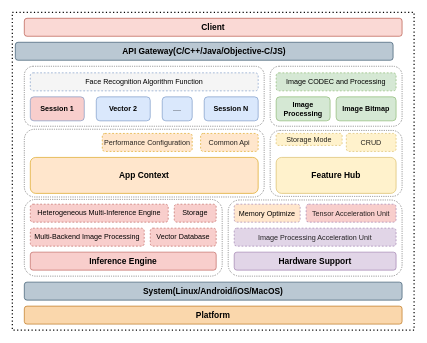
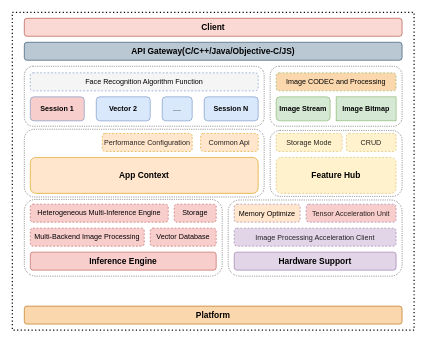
(204, 51) -> (213, 51)
(336, 82) -> (336, 82)
(303, 109) -> (303, 109)
(366, 109) -> (366, 109)
(309, 140) -> (309, 143)
(336, 176) -> (336, 176)
(315, 237) -> (315, 237)
(213, 291) -> none
